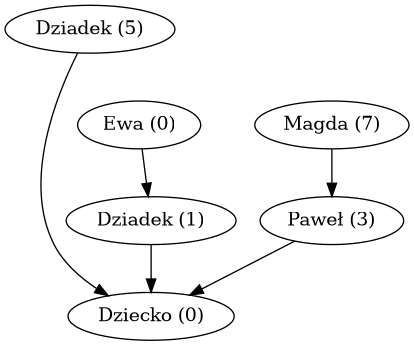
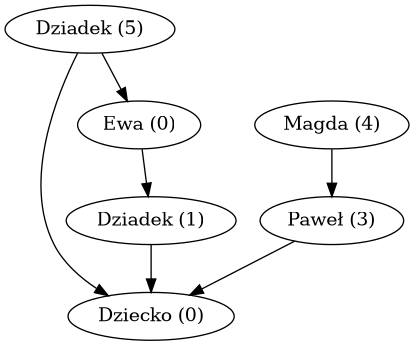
none -> (111, 71)
(332, 125) -> (332, 125)
